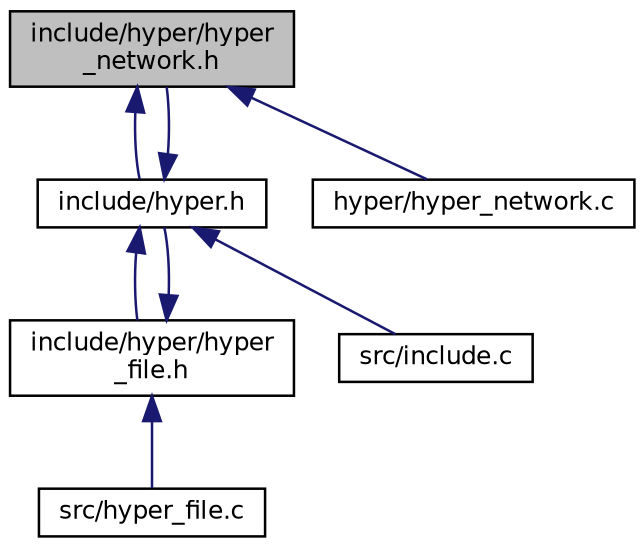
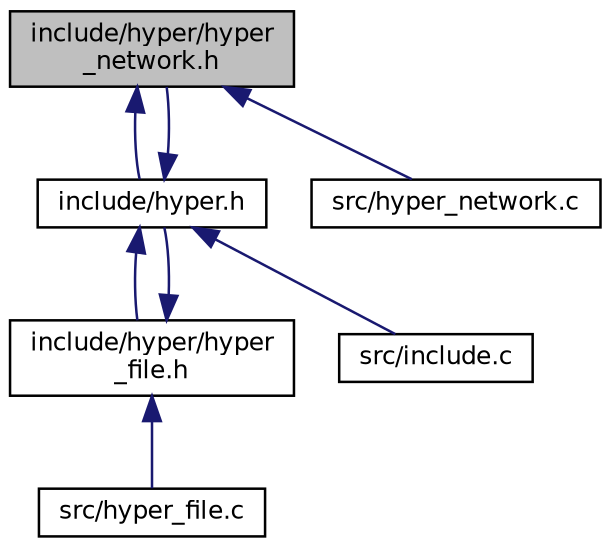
(474, 204) -> (456, 204)
